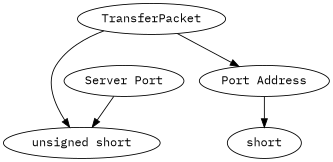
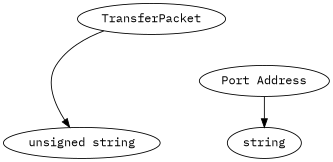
(204, 48) -> none
(124, 81) -> none
(82, 143) -> (82, 143)
(264, 143) -> (264, 143)
